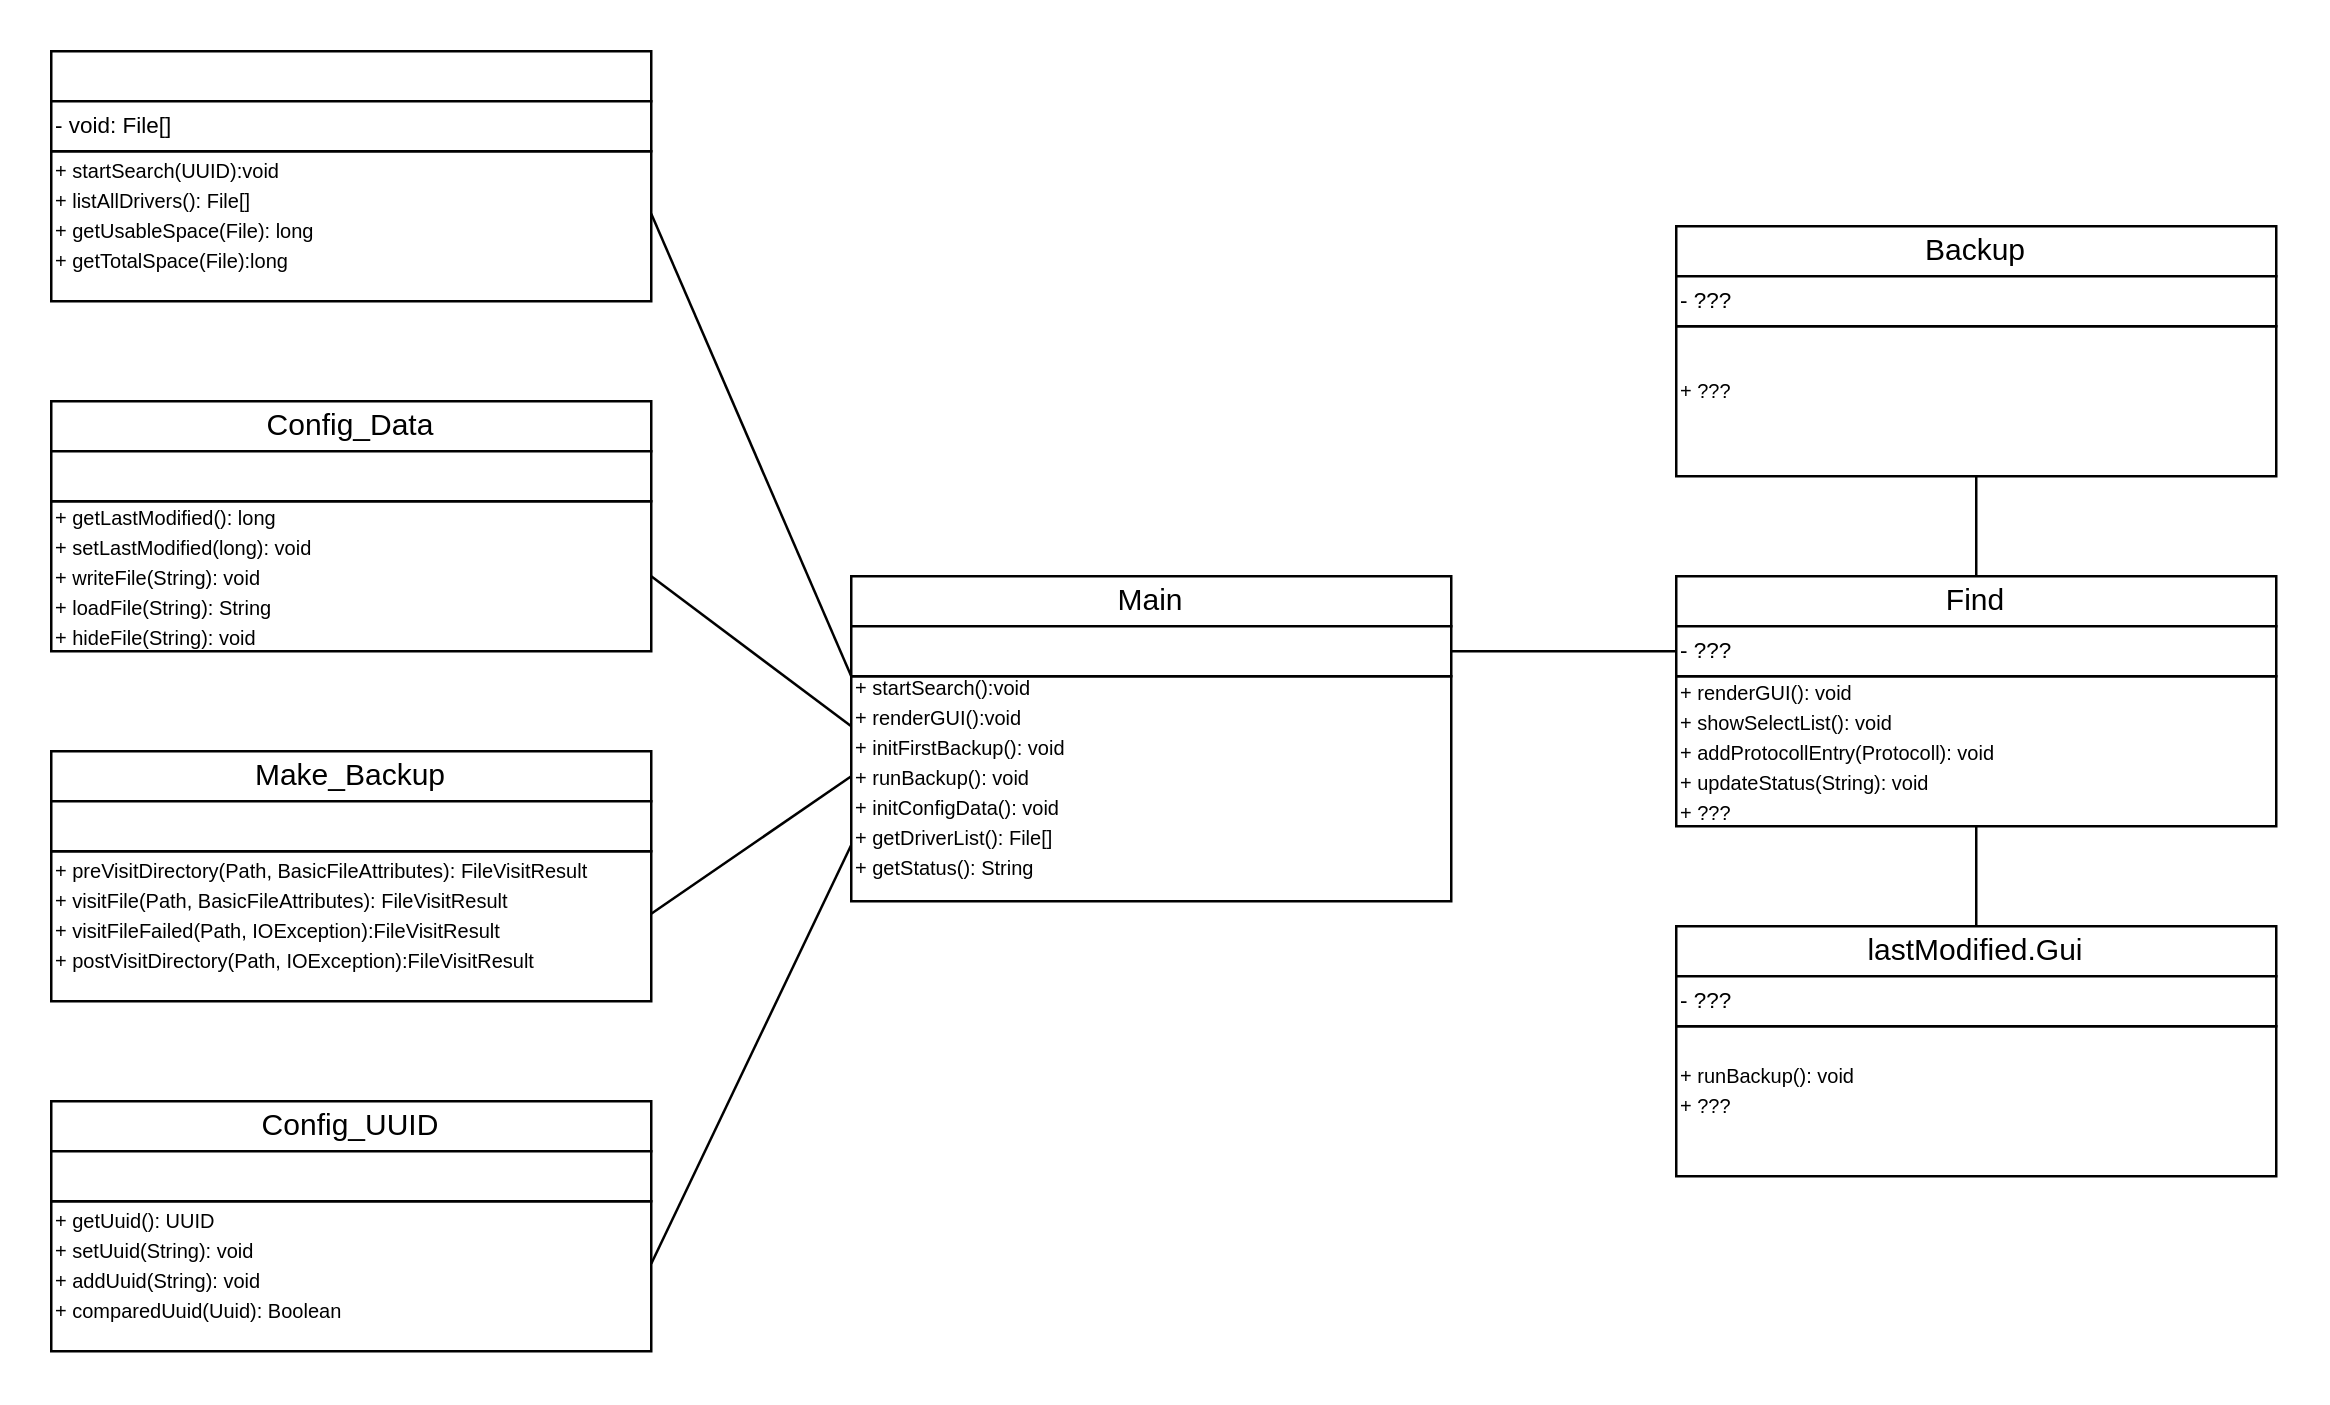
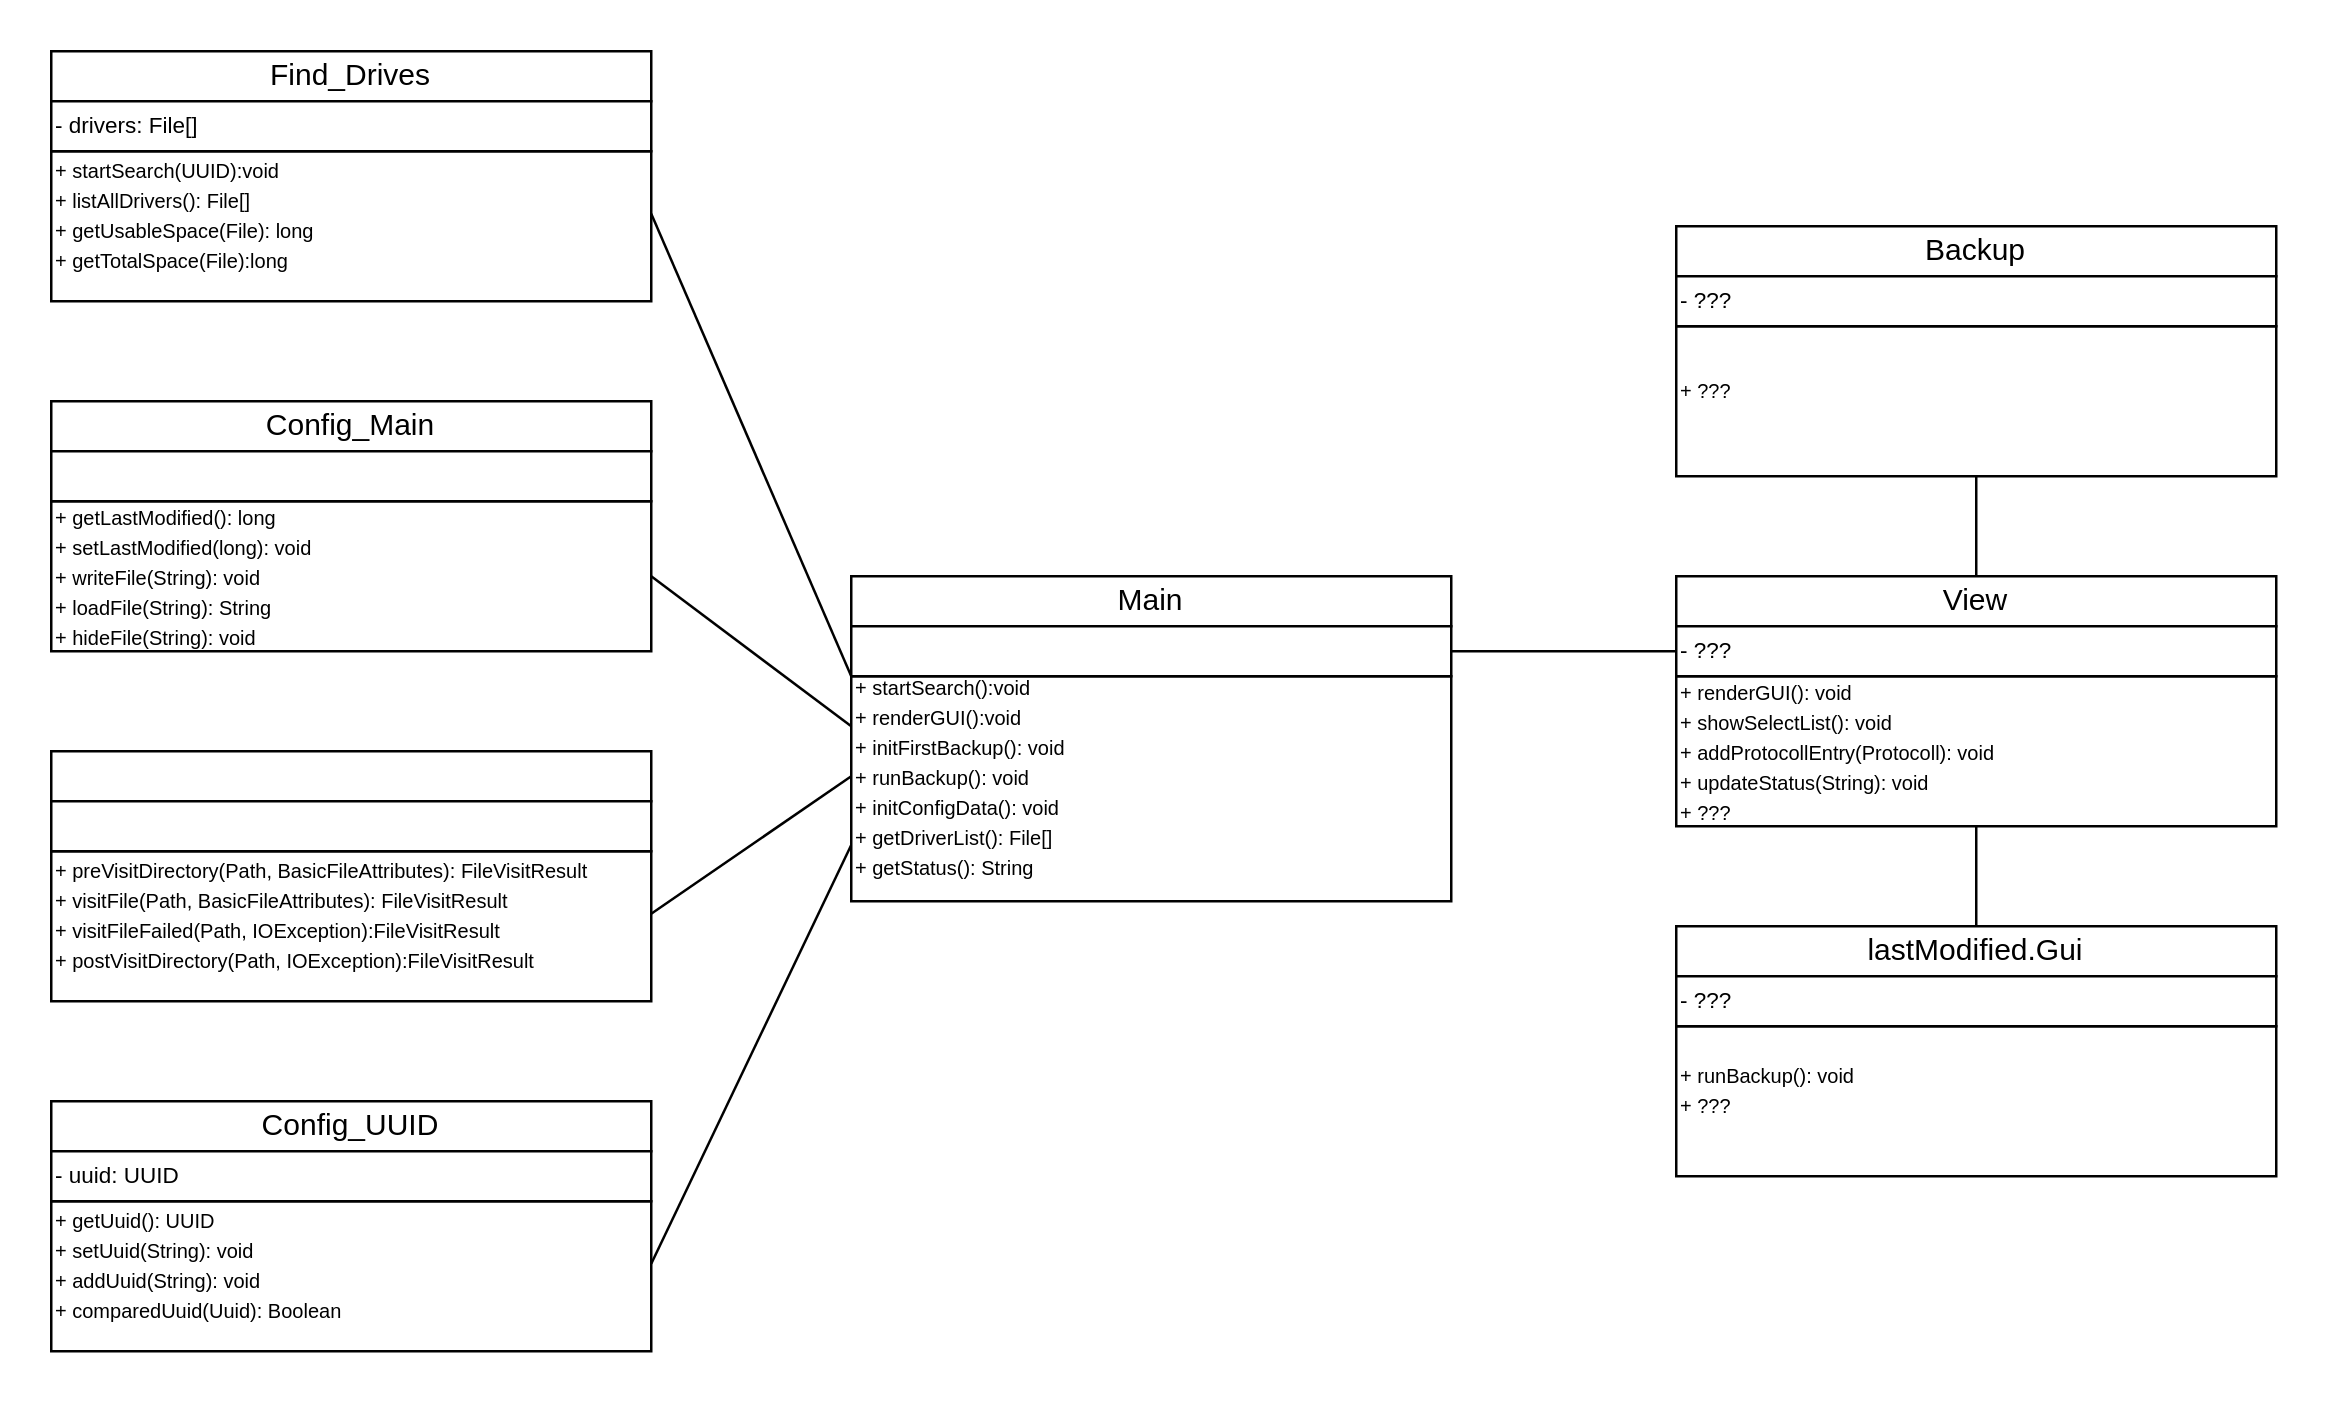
none -> (351, 76)
(127, 126) -> (146, 126)
(351, 426) -> (351, 426)
(1976, 601) -> (1976, 601)
(351, 776) -> none
none -> (239, 1176)
